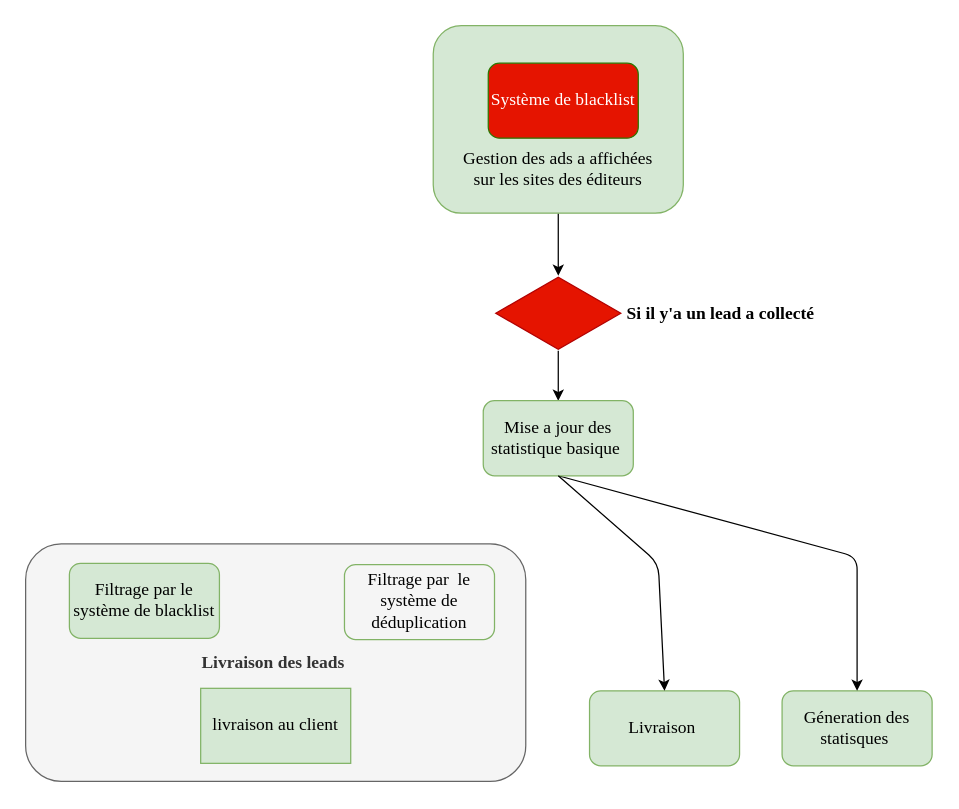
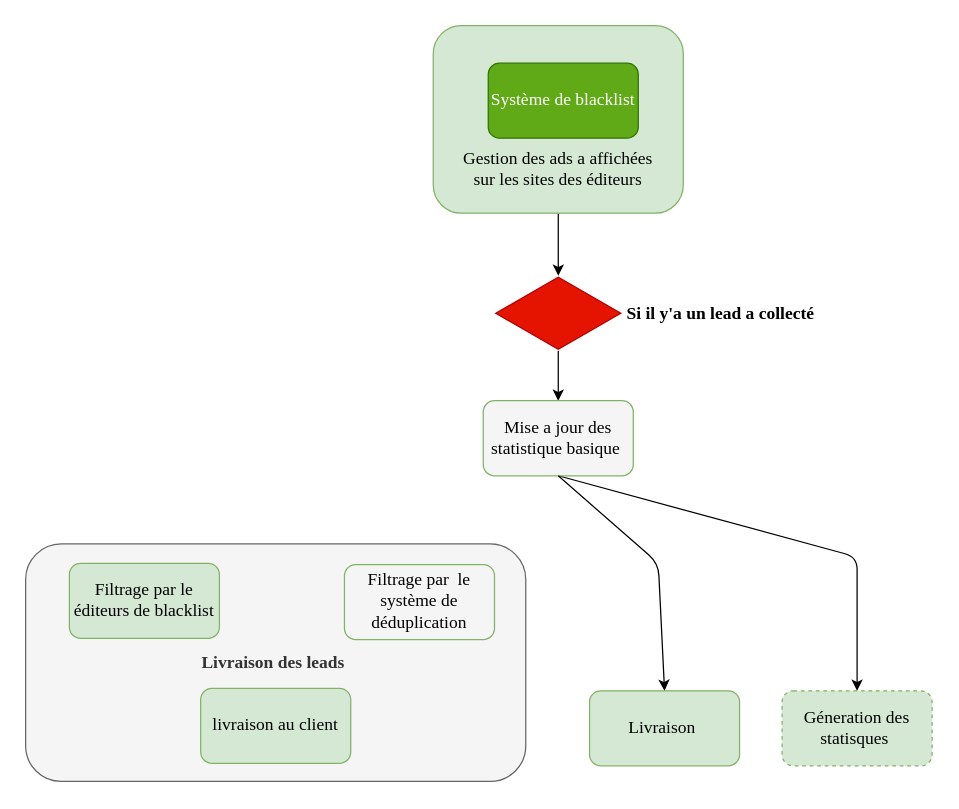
(563, 101) -> (563, 101)
(558, 438) -> (558, 438)
(144, 601) -> (144, 601)
(276, 726) -> (276, 726)
(857, 728) -> (857, 728)
